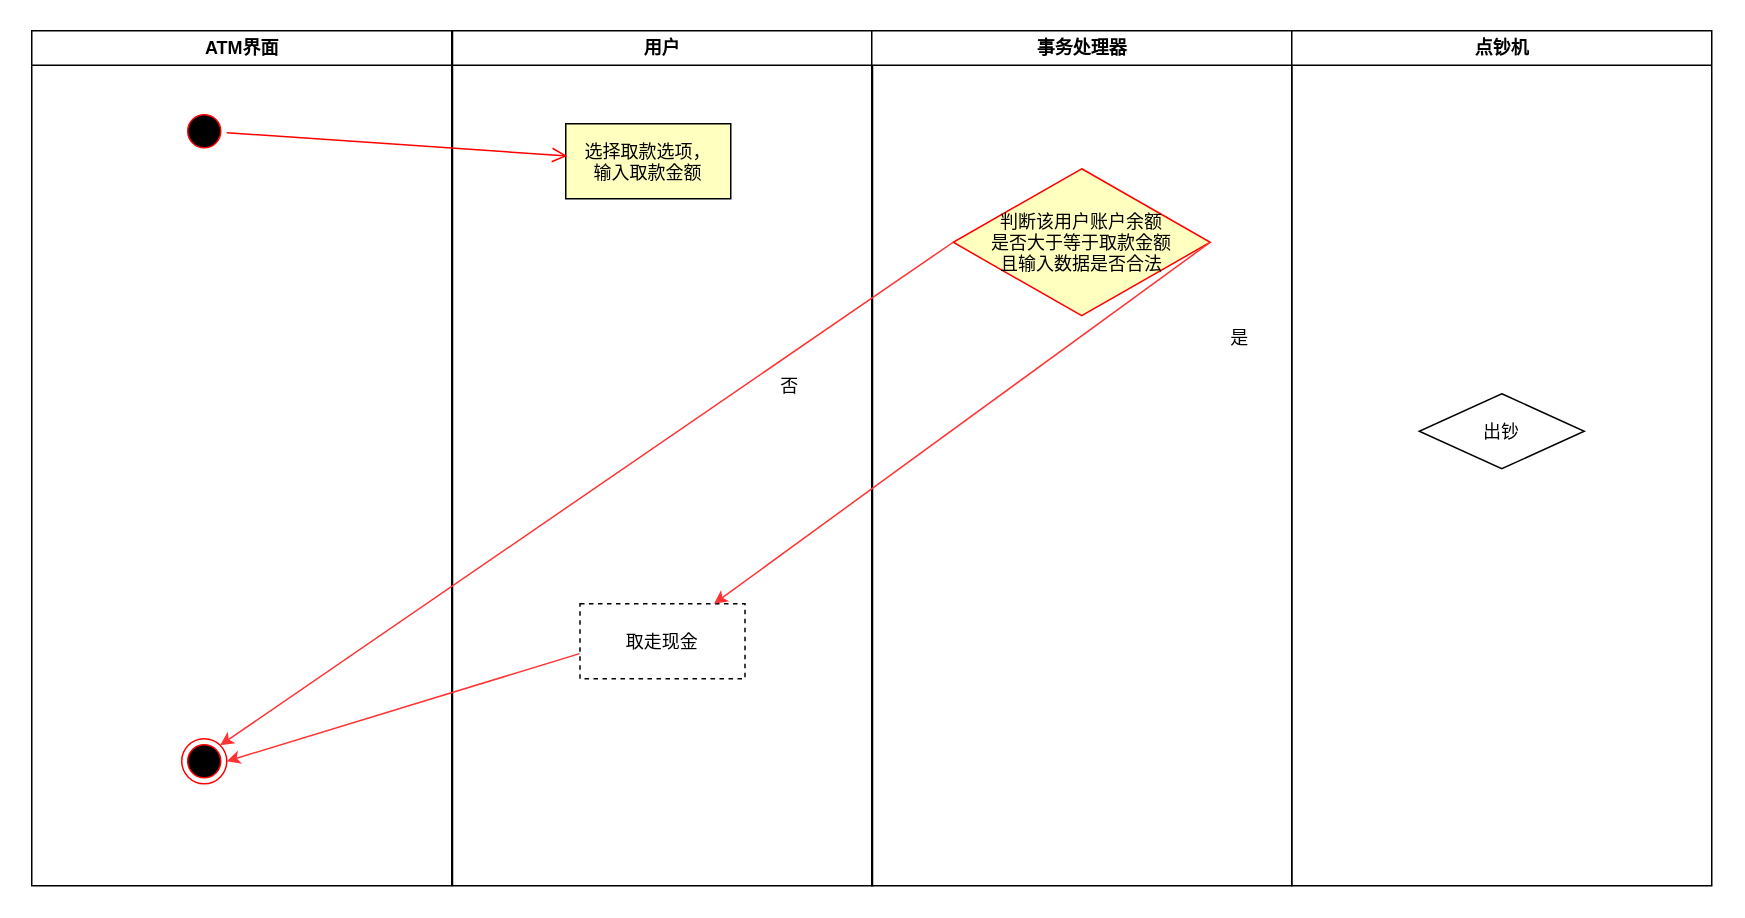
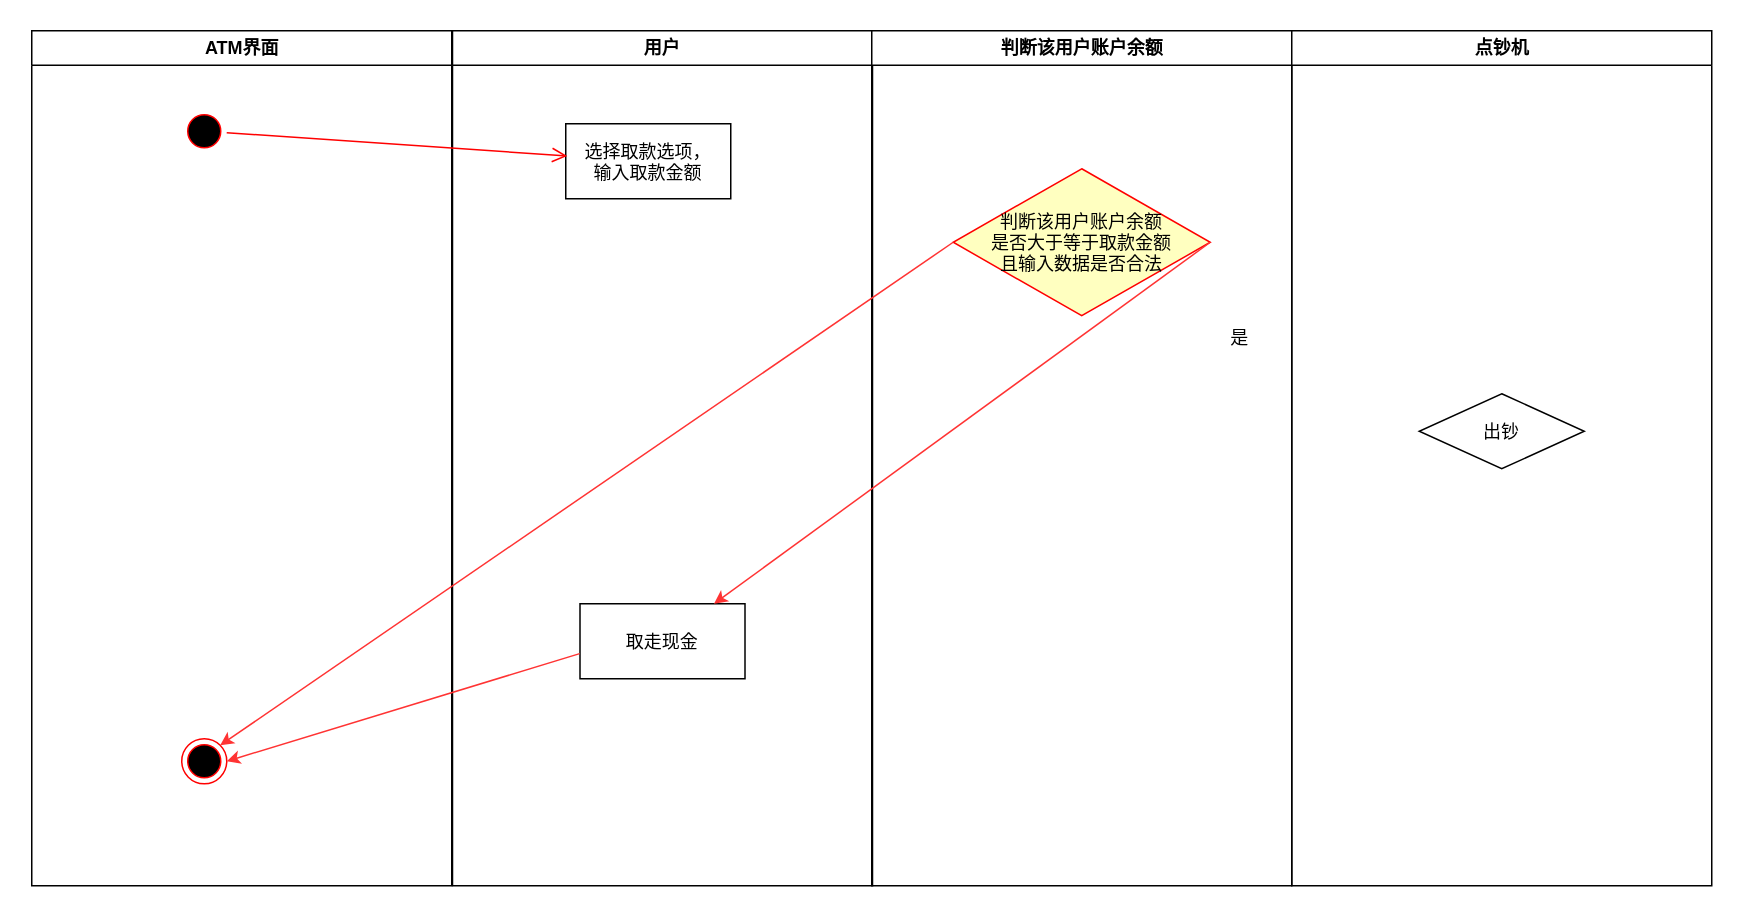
(1082, 49) -> (1082, 49)
(648, 161) -> (648, 161)
(790, 386) -> none
(662, 641) -> (662, 641)
